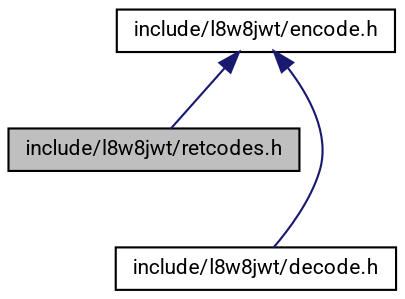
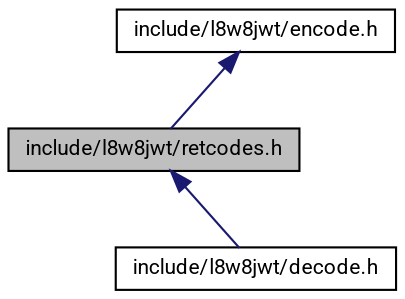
(322, 160) -> (212, 217)
